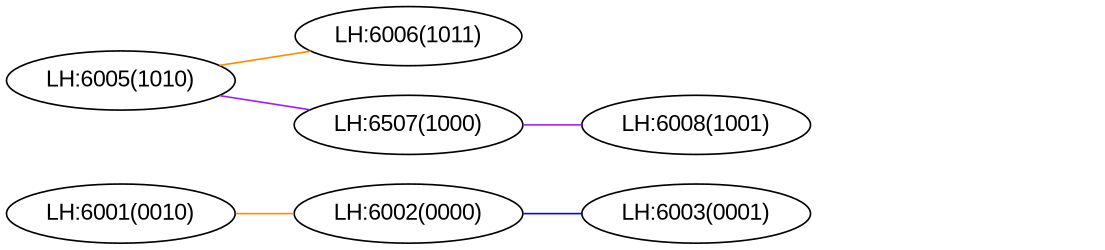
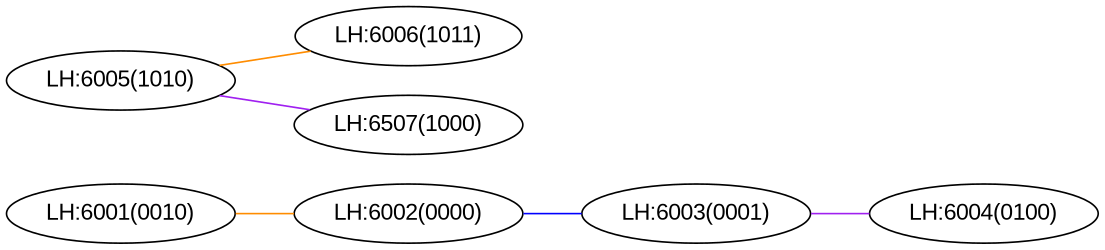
(696, 125) -> none
none -> (984, 214)
